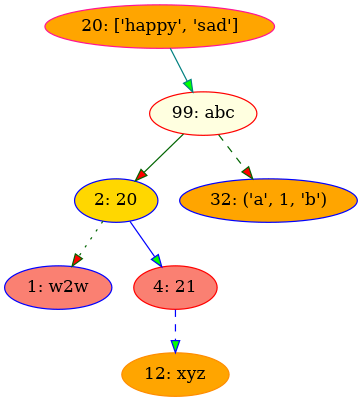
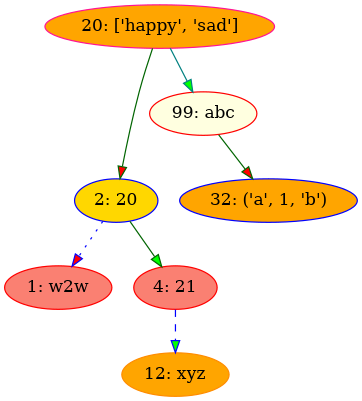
(232, 152) -> (232, 152)
(164, 153) -> (135, 107)
(91, 239) -> (91, 239)
(142, 239) -> (142, 239)
(58, 288) -> (58, 288)
